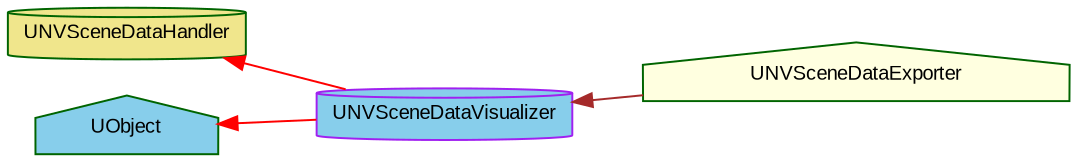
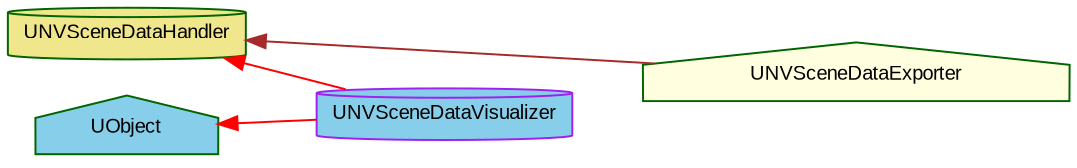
(618, 98) -> (460, 52)
